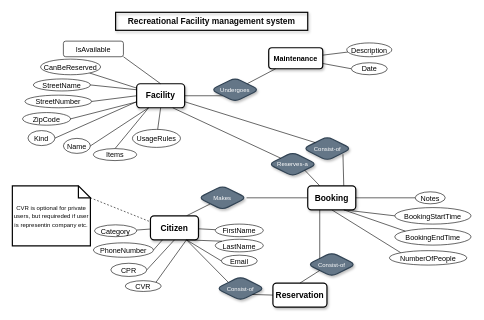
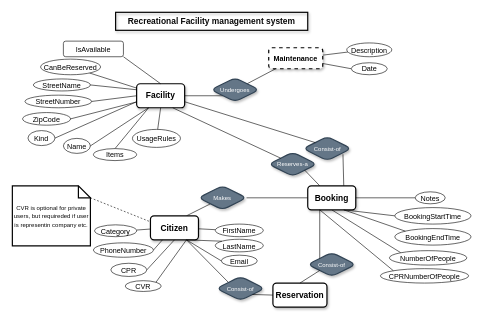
(296, 58) -> (296, 58)
none -> (357, 240)
none -> (424, 276)
